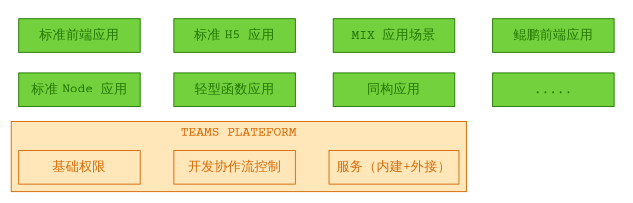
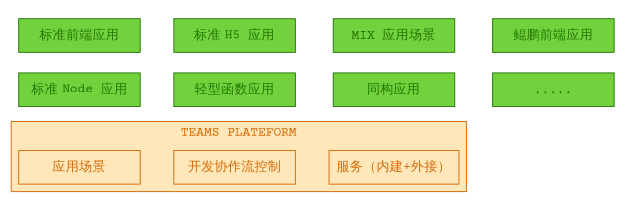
(79, 167) -> (79, 167)
